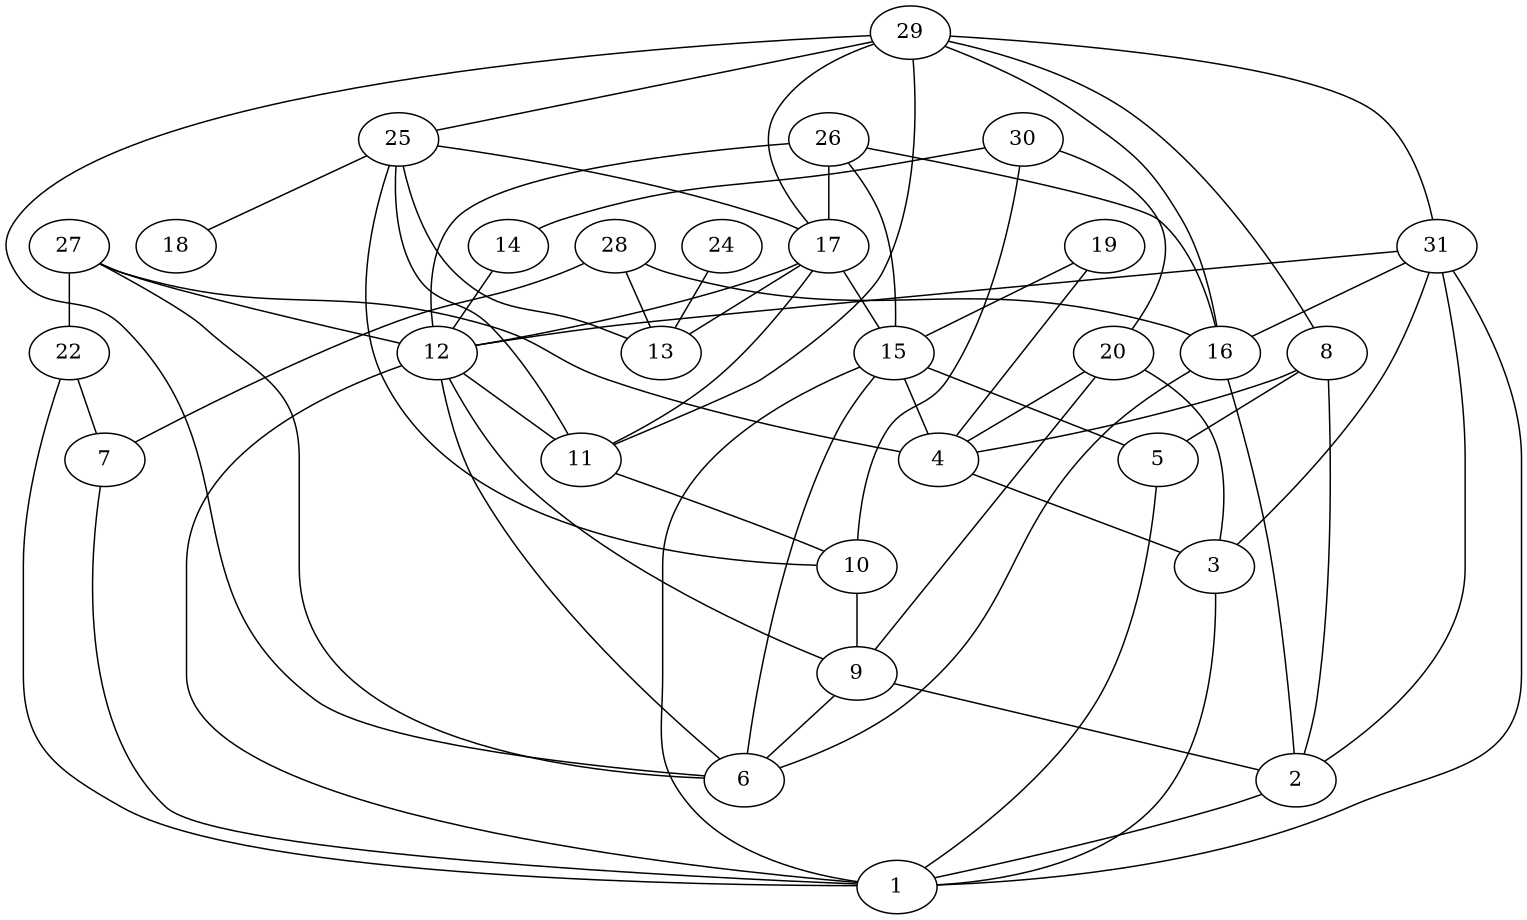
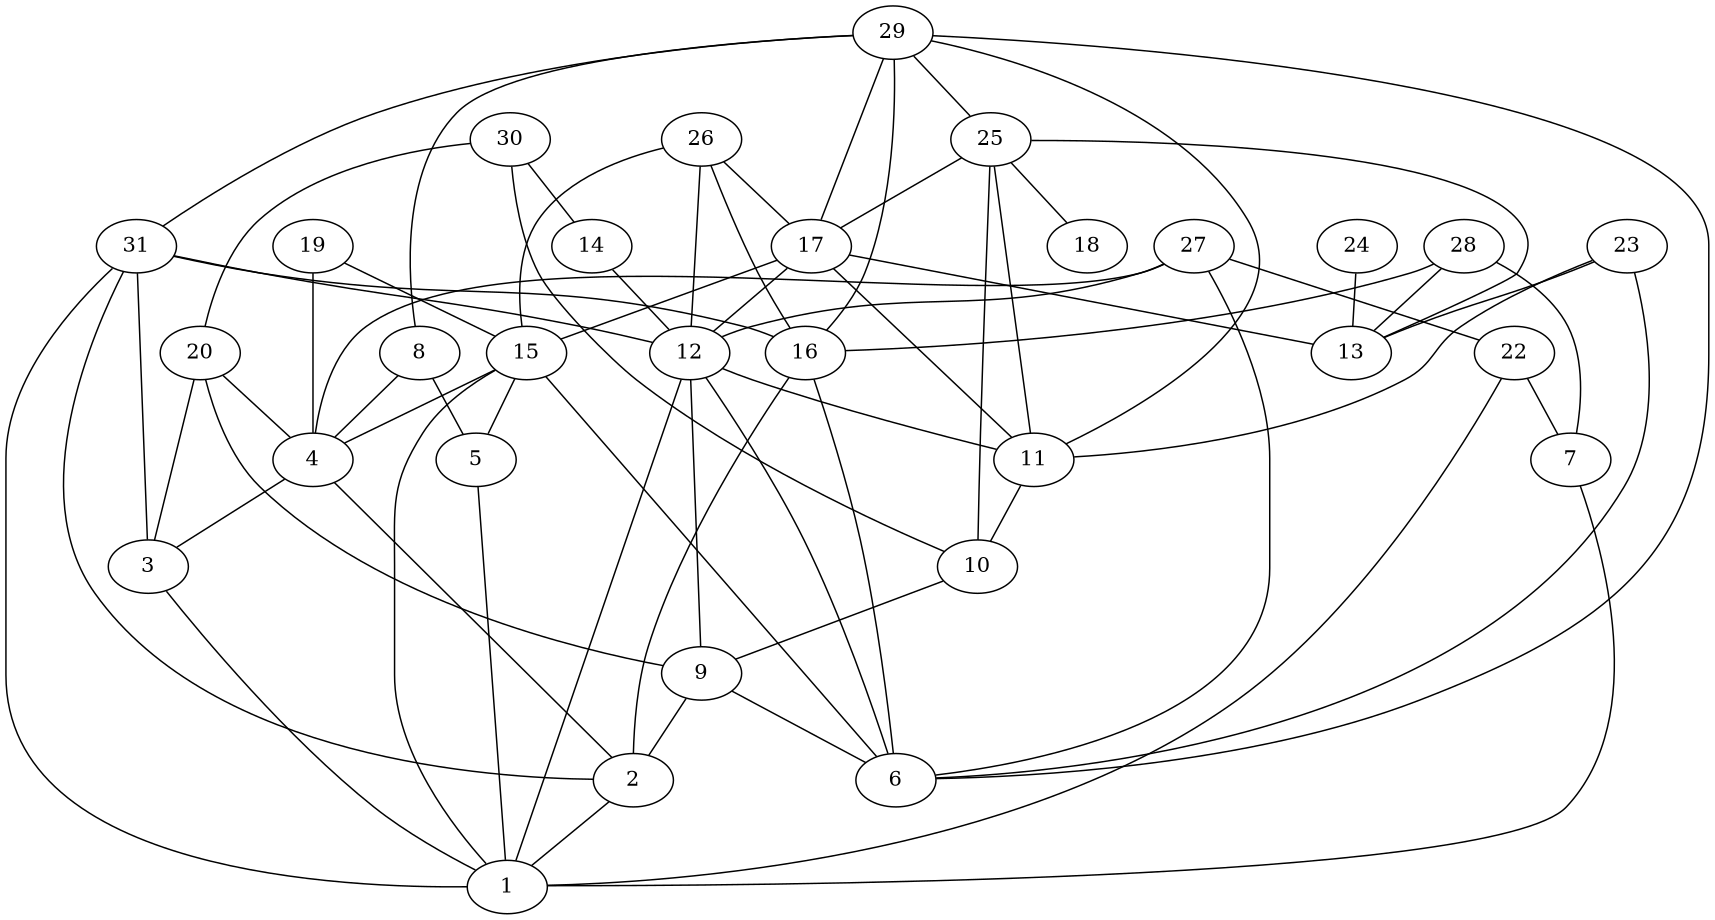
none -> (1627, 246)
(1328, 568) -> (501, 648)
